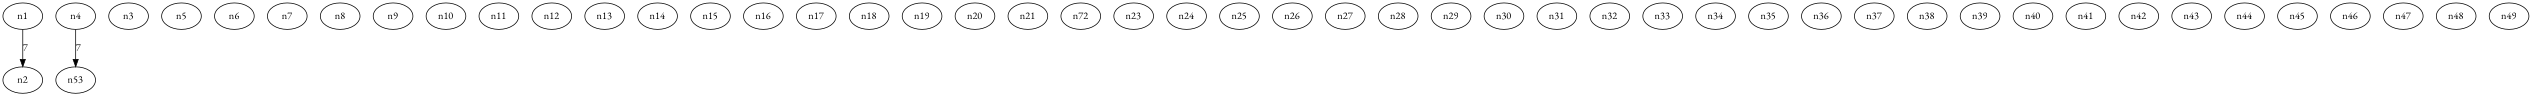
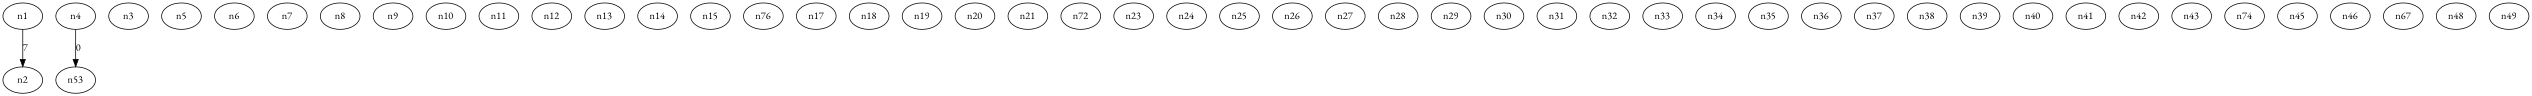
(763, 16) -> (763, 16)
(2245, 16) -> (2245, 16)
(2403, 16) -> (2403, 16)
(78, 48) -> (78, 48)
